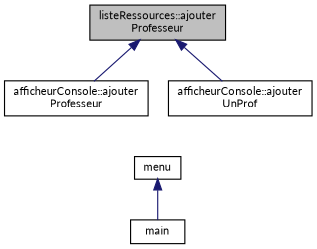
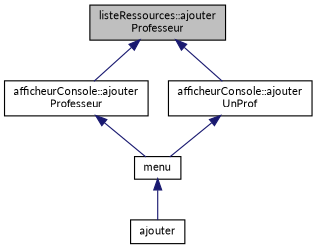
none -> (125, 140)
none -> (191, 140)
(158, 232) -> (158, 232)
